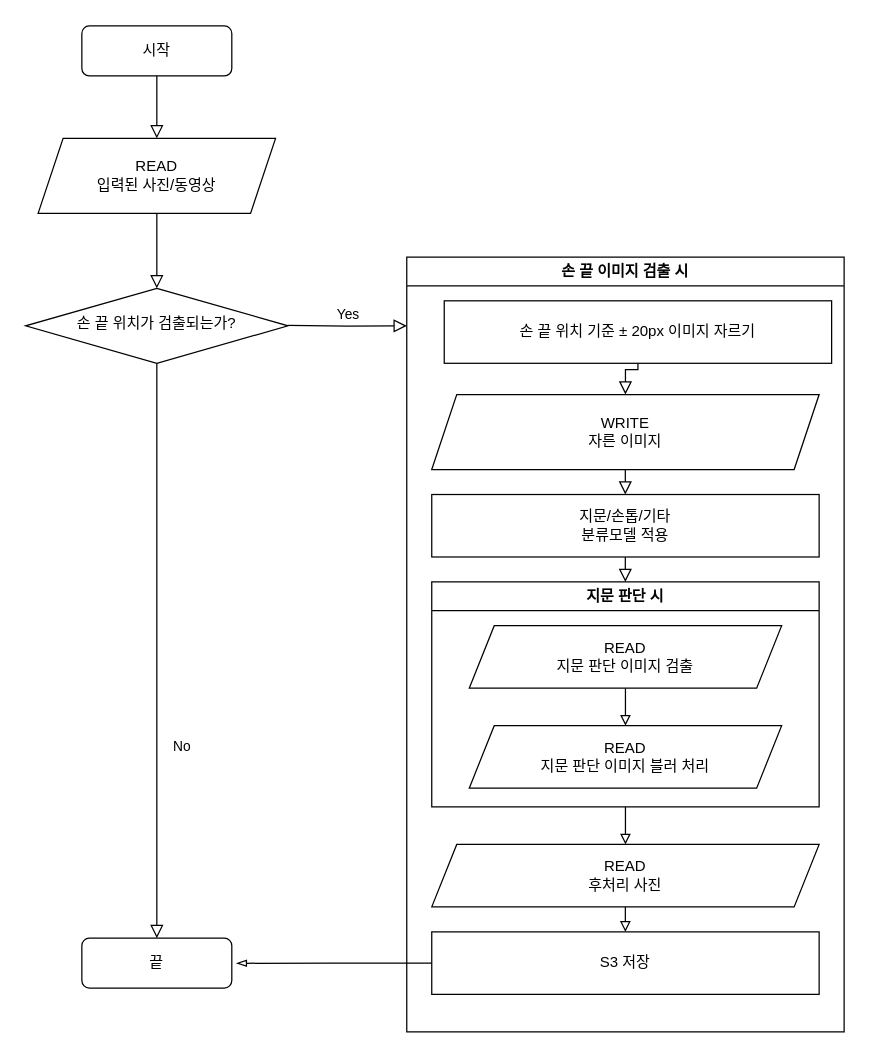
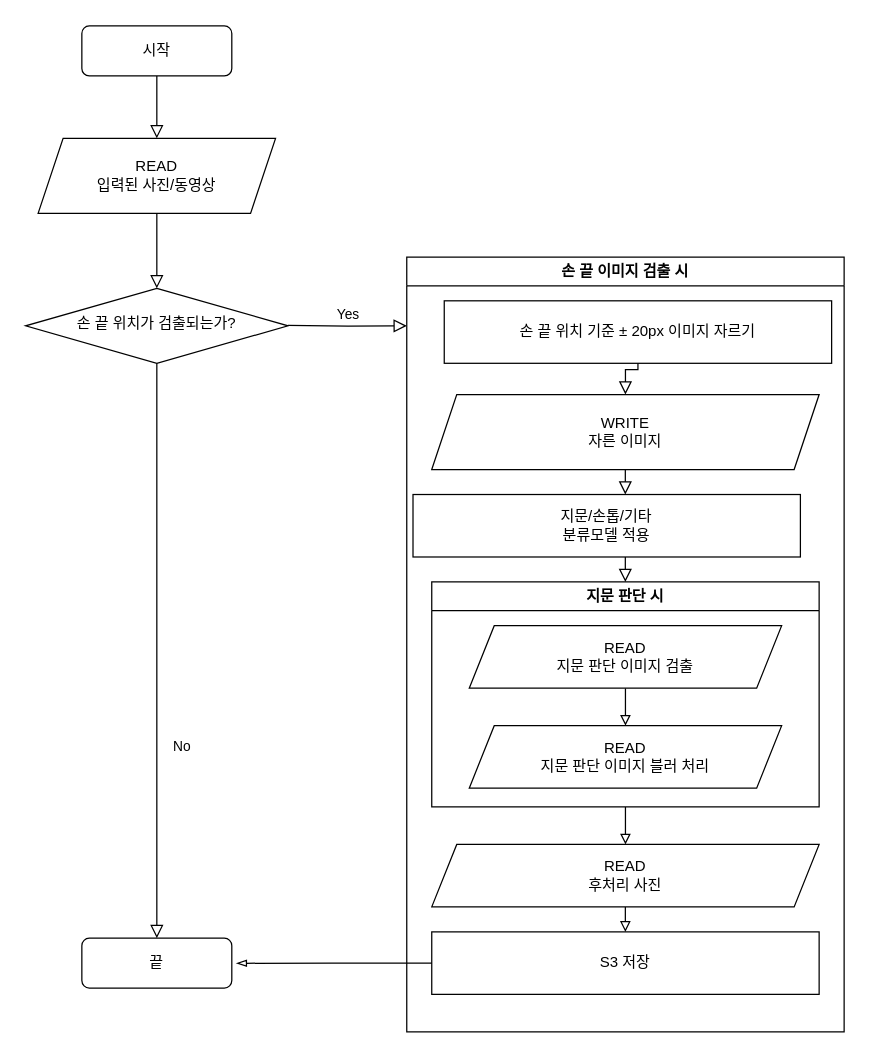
(626, 526) -> (607, 526)
